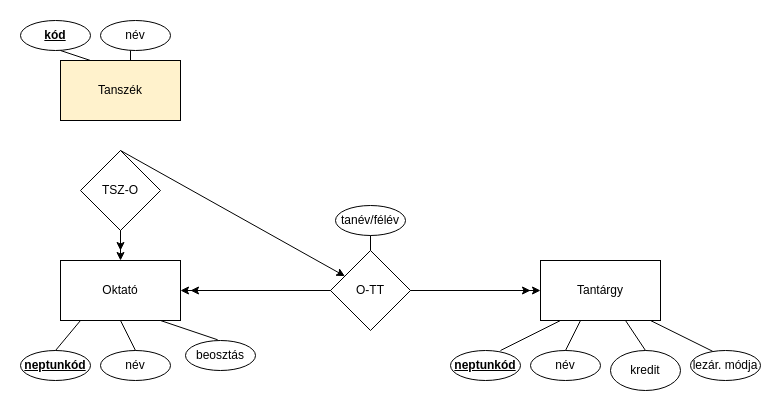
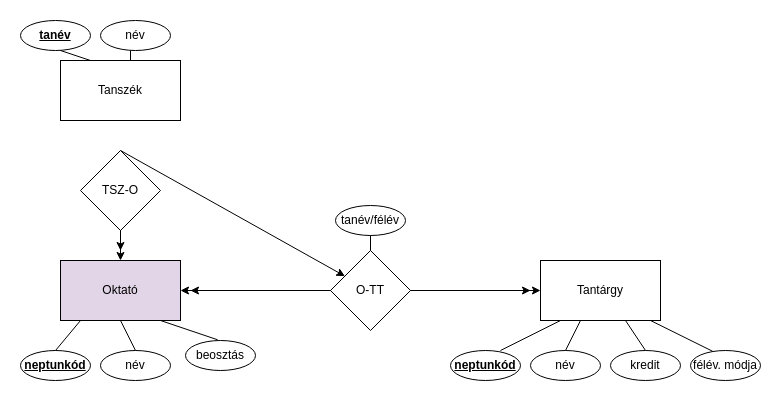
(56, 36) -> (56, 36)
(121, 91) -> (121, 91)
(121, 291) -> (121, 291)
(726, 366) -> (726, 366)
(646, 371) -> (646, 366)
